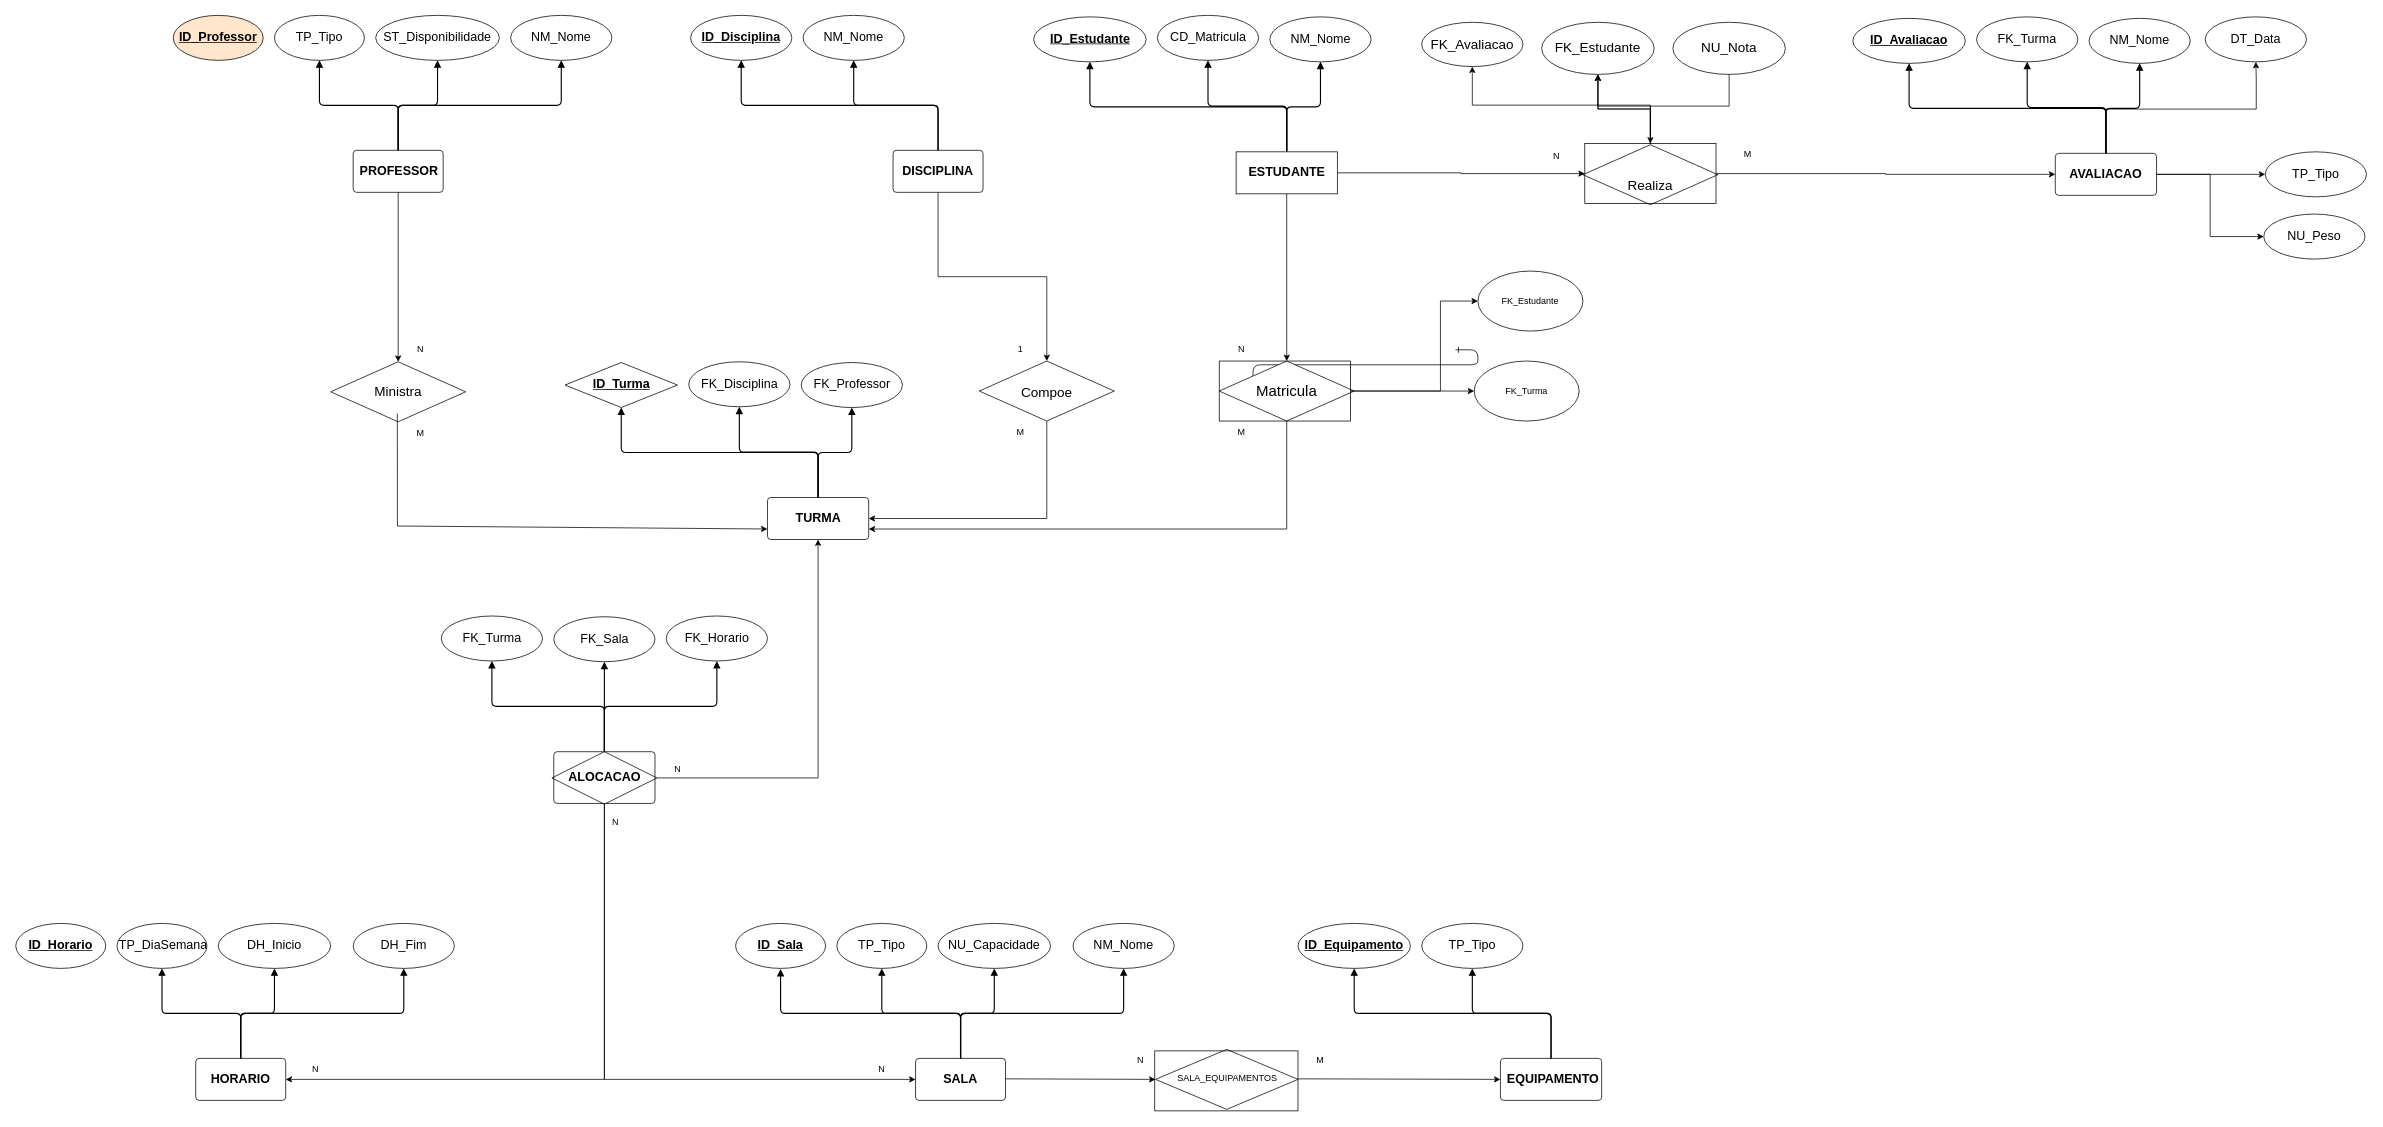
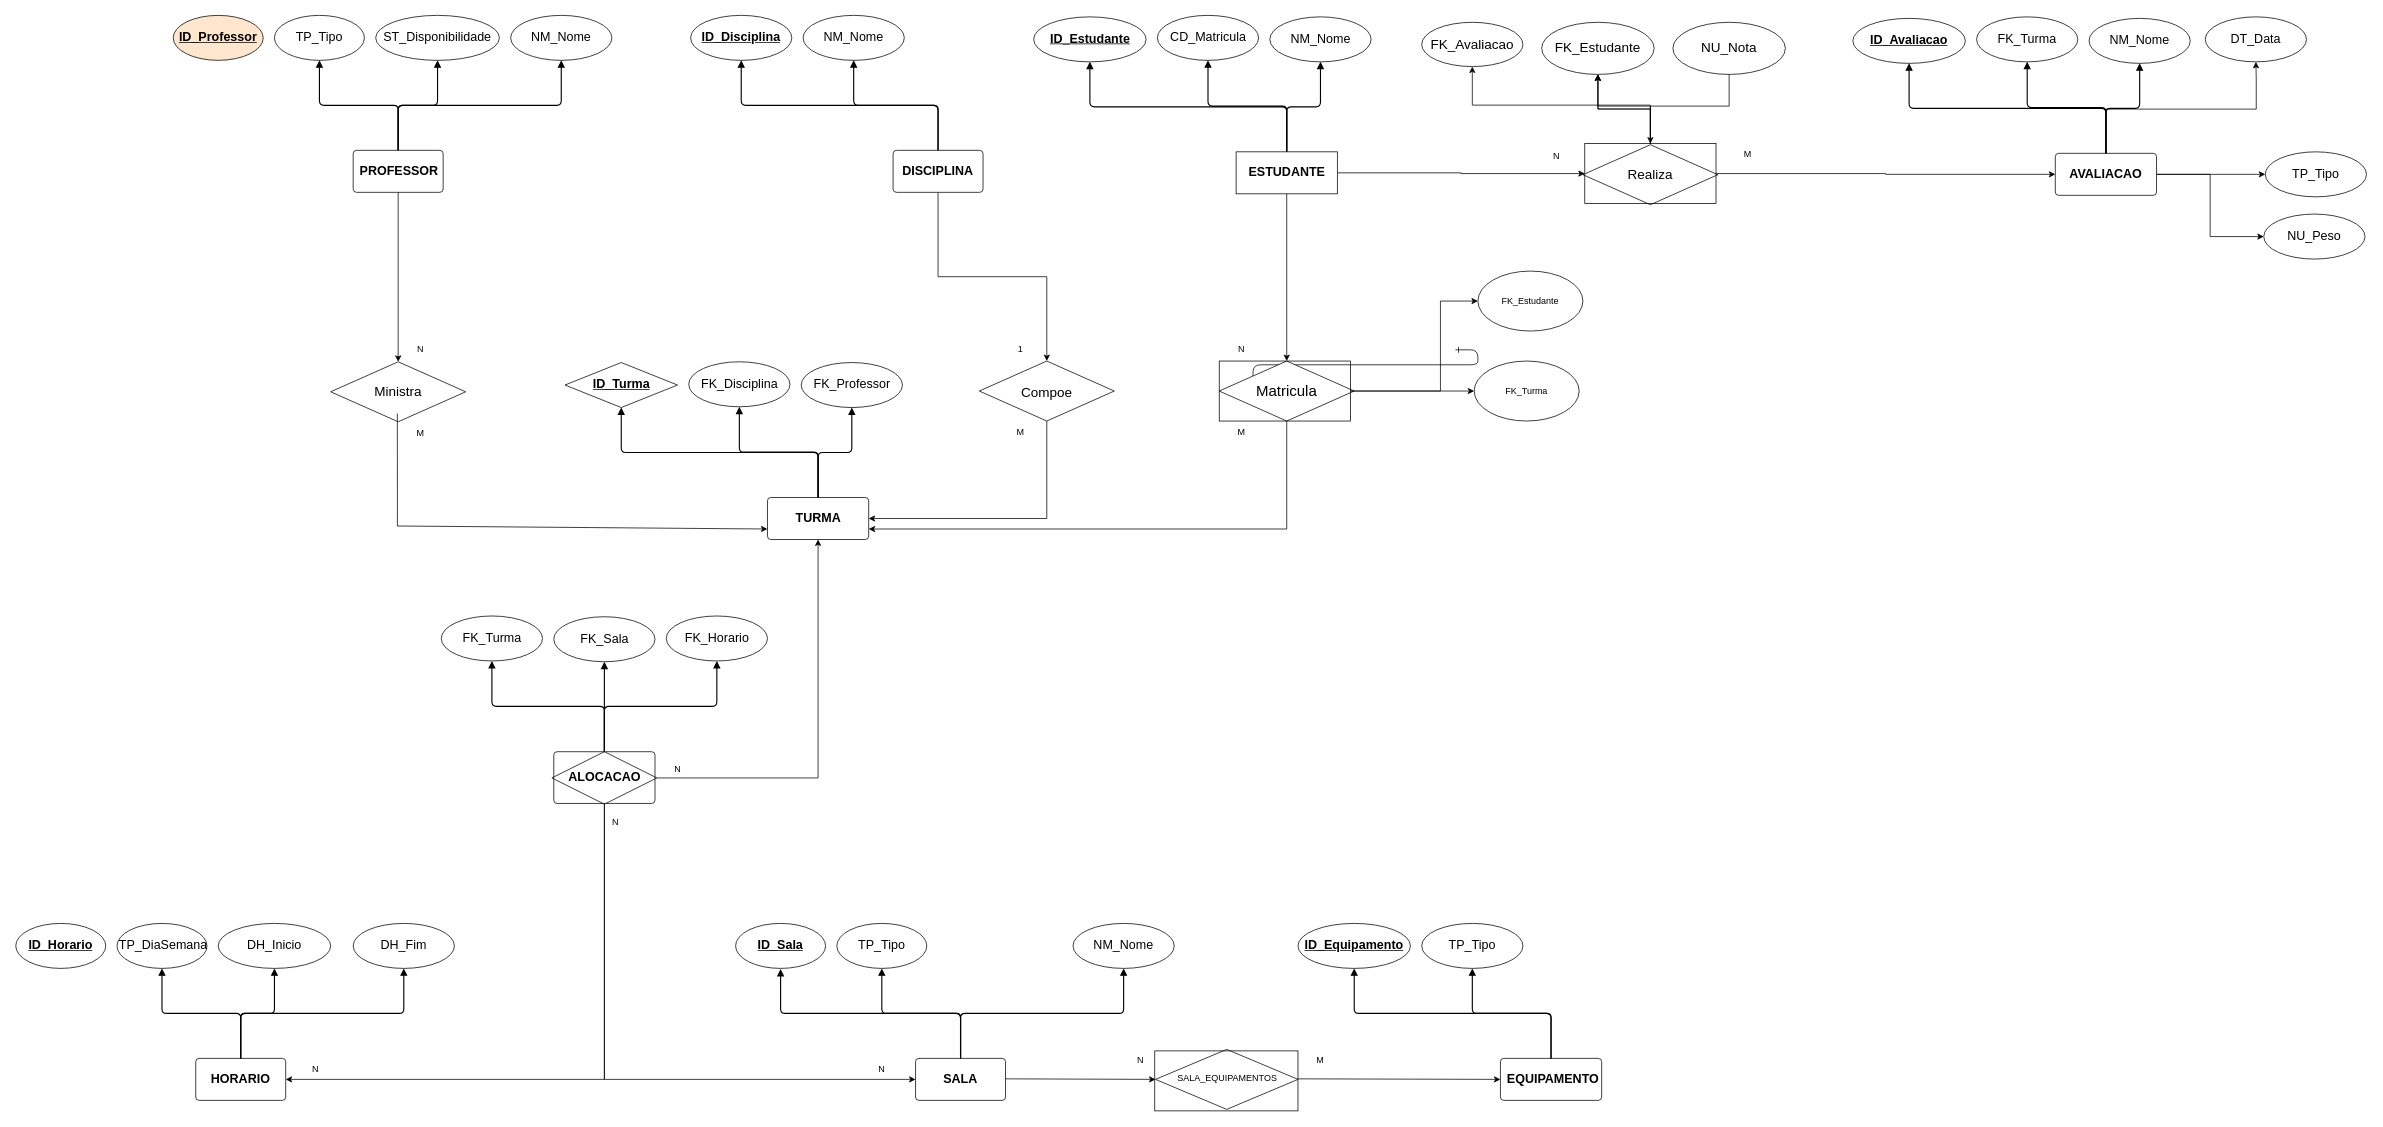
(1650, 186) -> (1650, 175)
(994, 946) -> none
(994, 994) -> none
